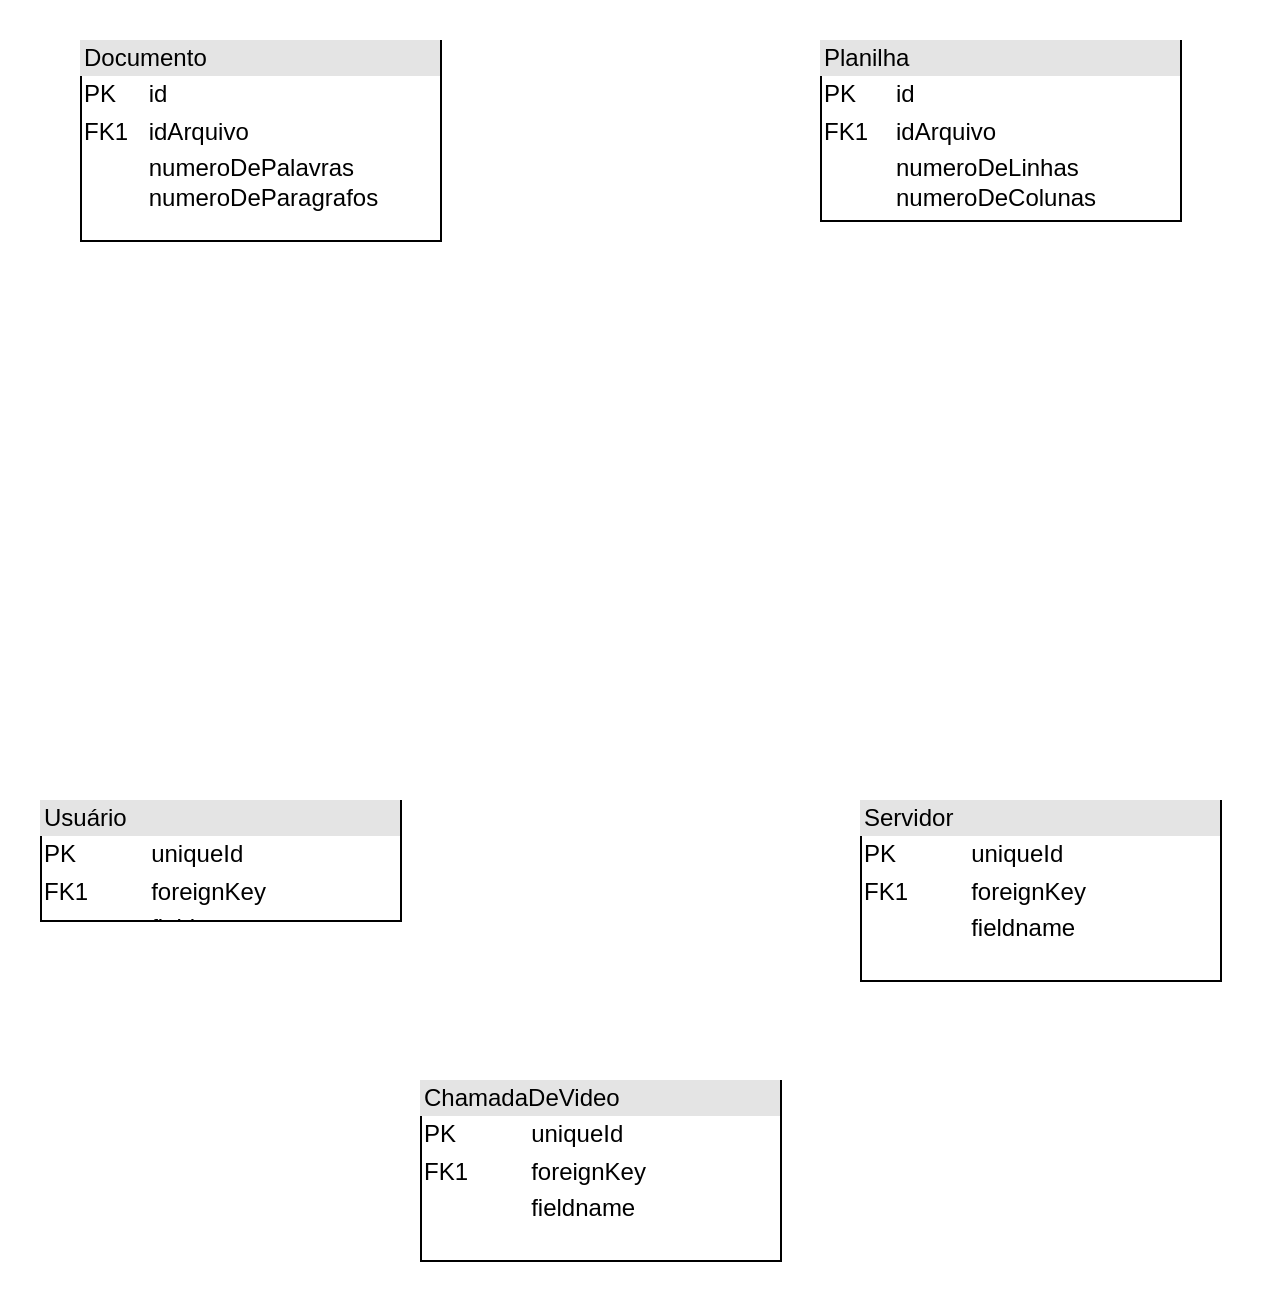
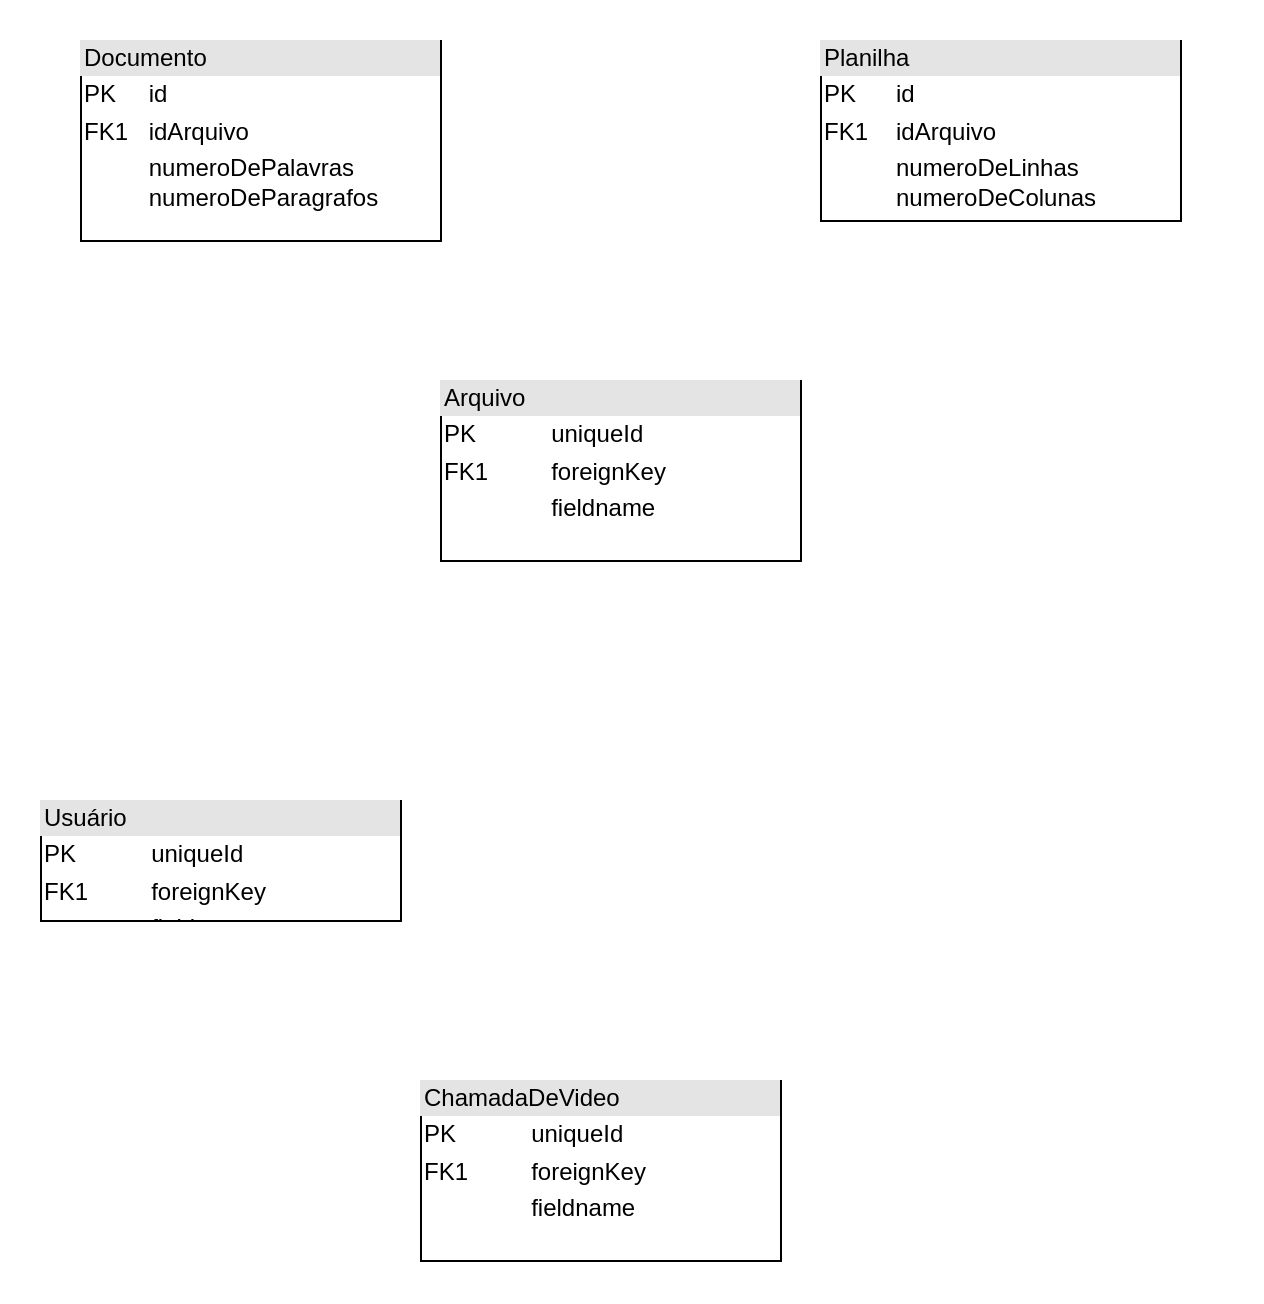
none -> (621, 471)
(1041, 891) -> none
